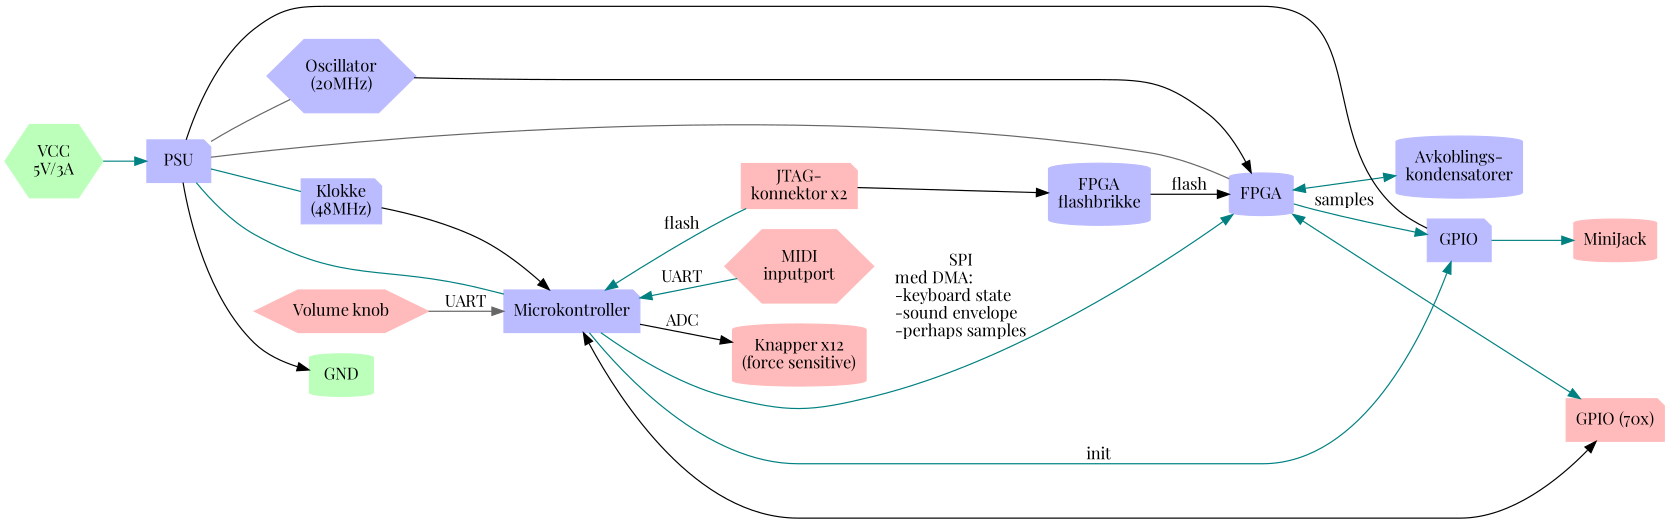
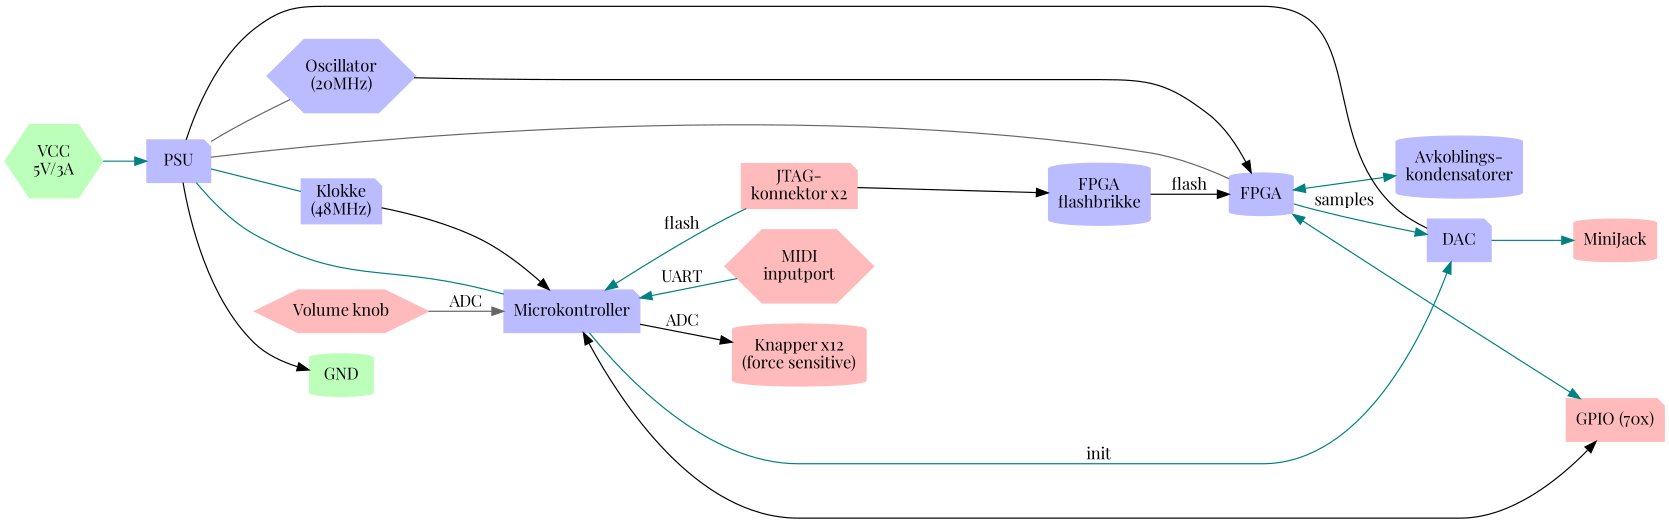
(1459, 240) -> (1459, 240)
(466, 302) -> (466, 302)
(922, 382) -> none
